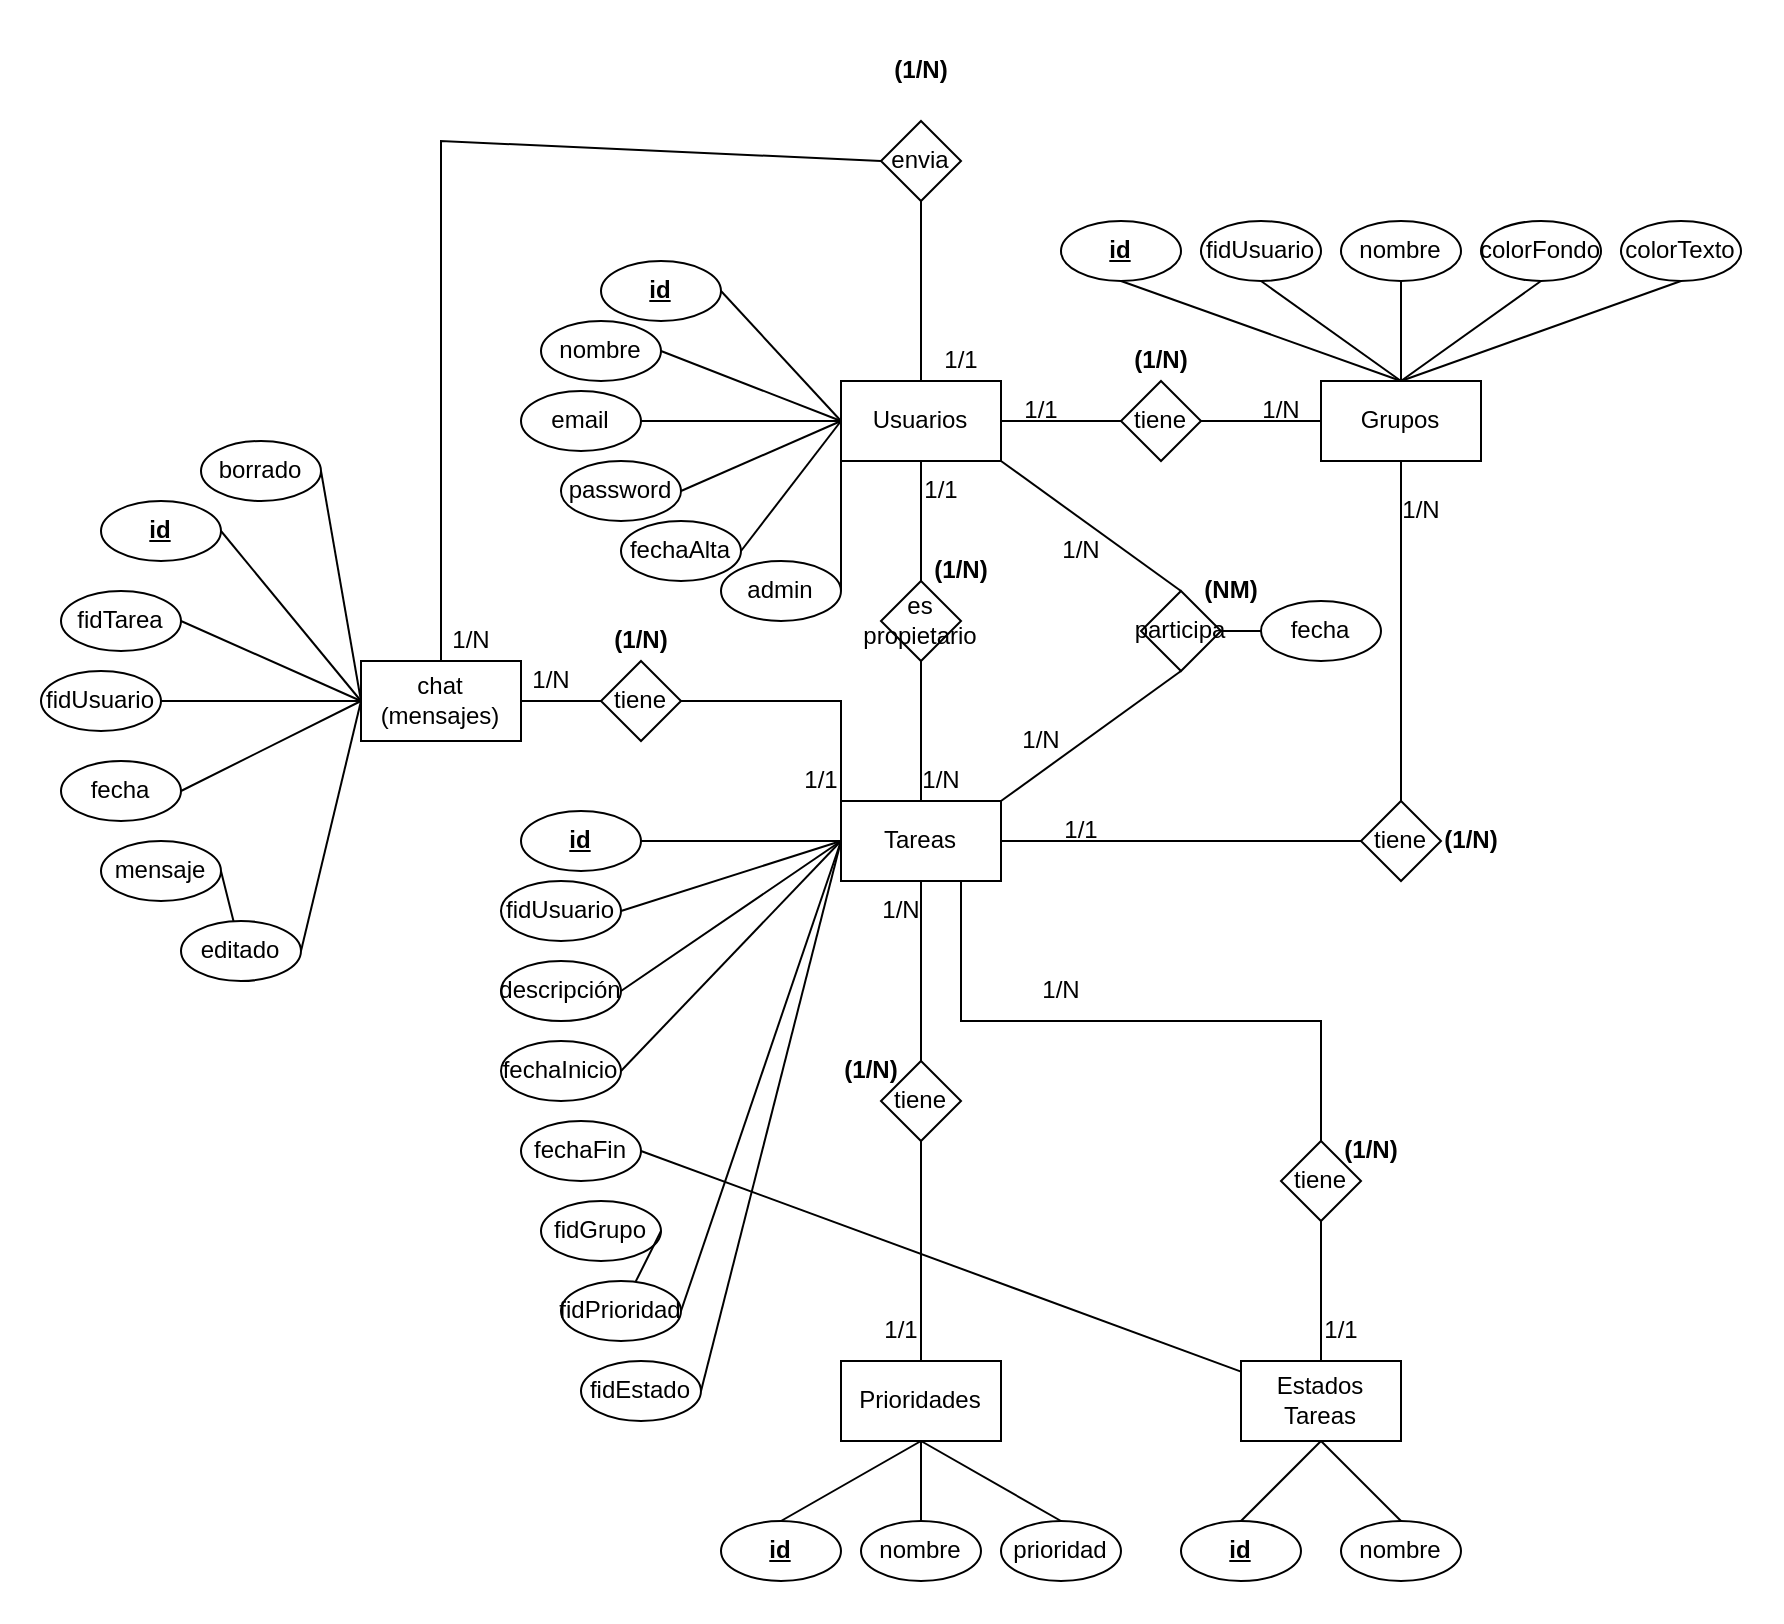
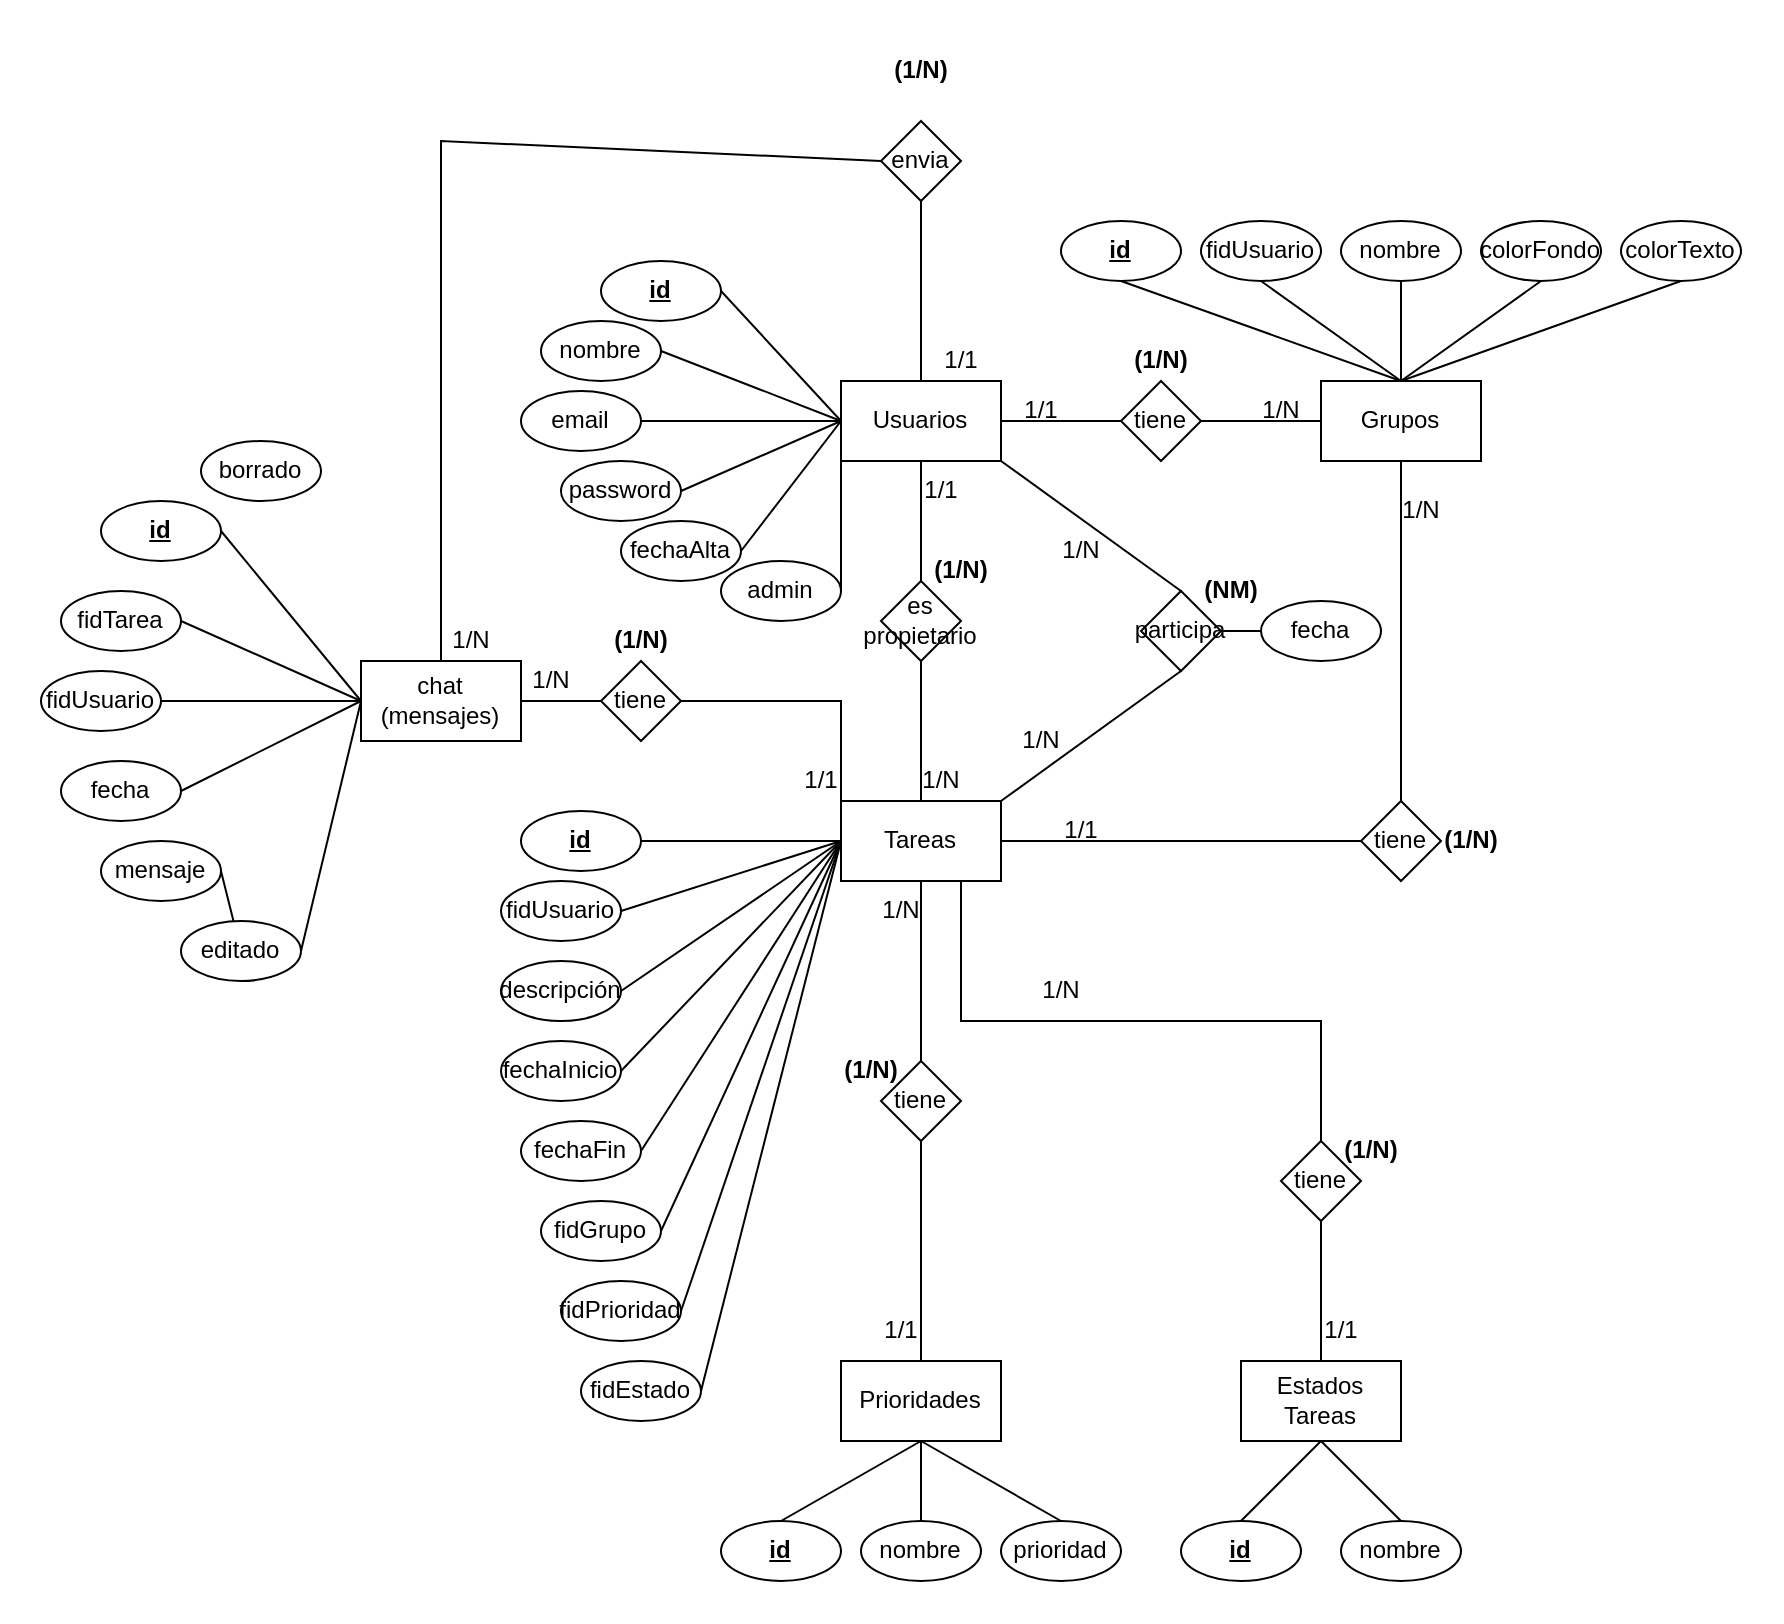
(341, 584) -> none
(648, 1256) -> (744, 1052)
(985, 1277) -> (734, 1006)
